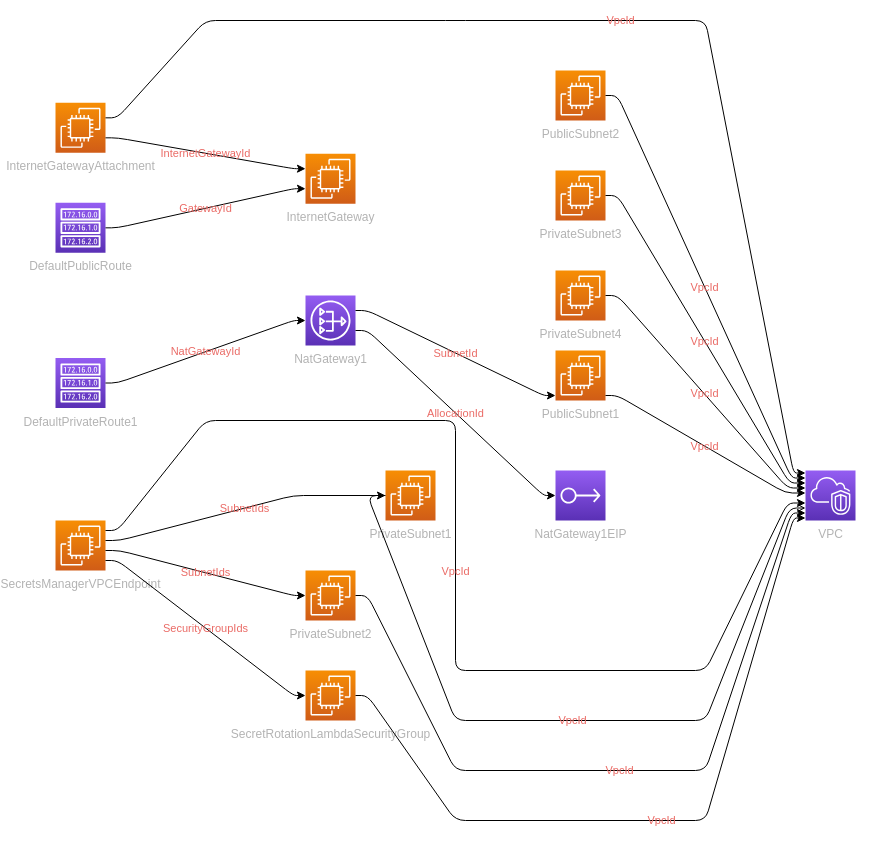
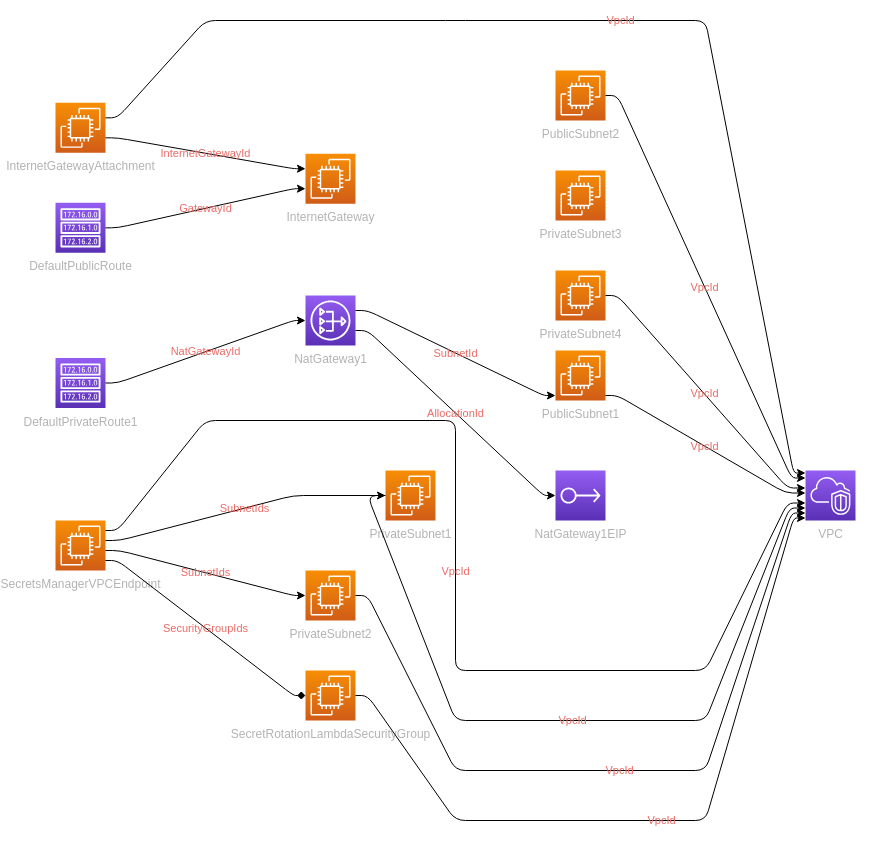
(703, 338) -> none
(796, 508) -> (793, 508)
(296, 696) -> (297, 696)
